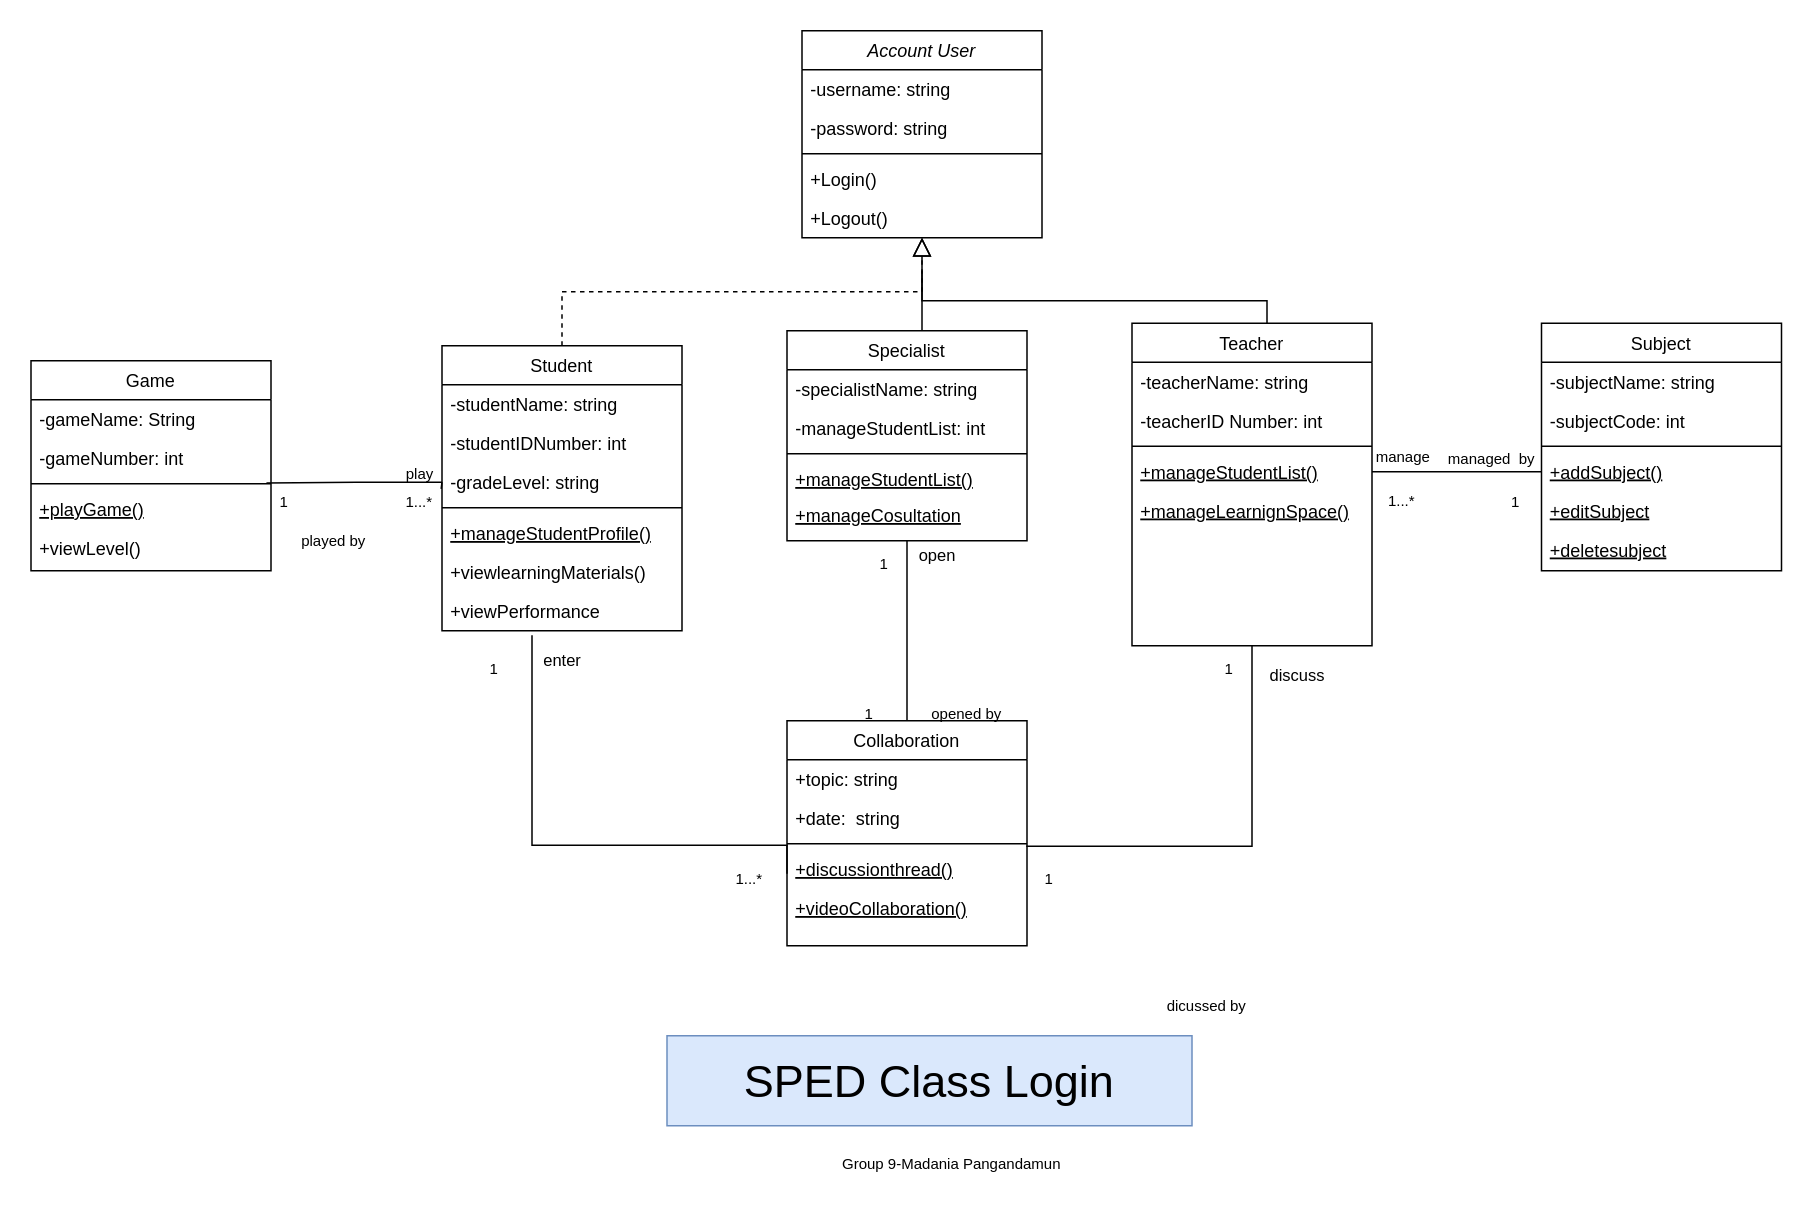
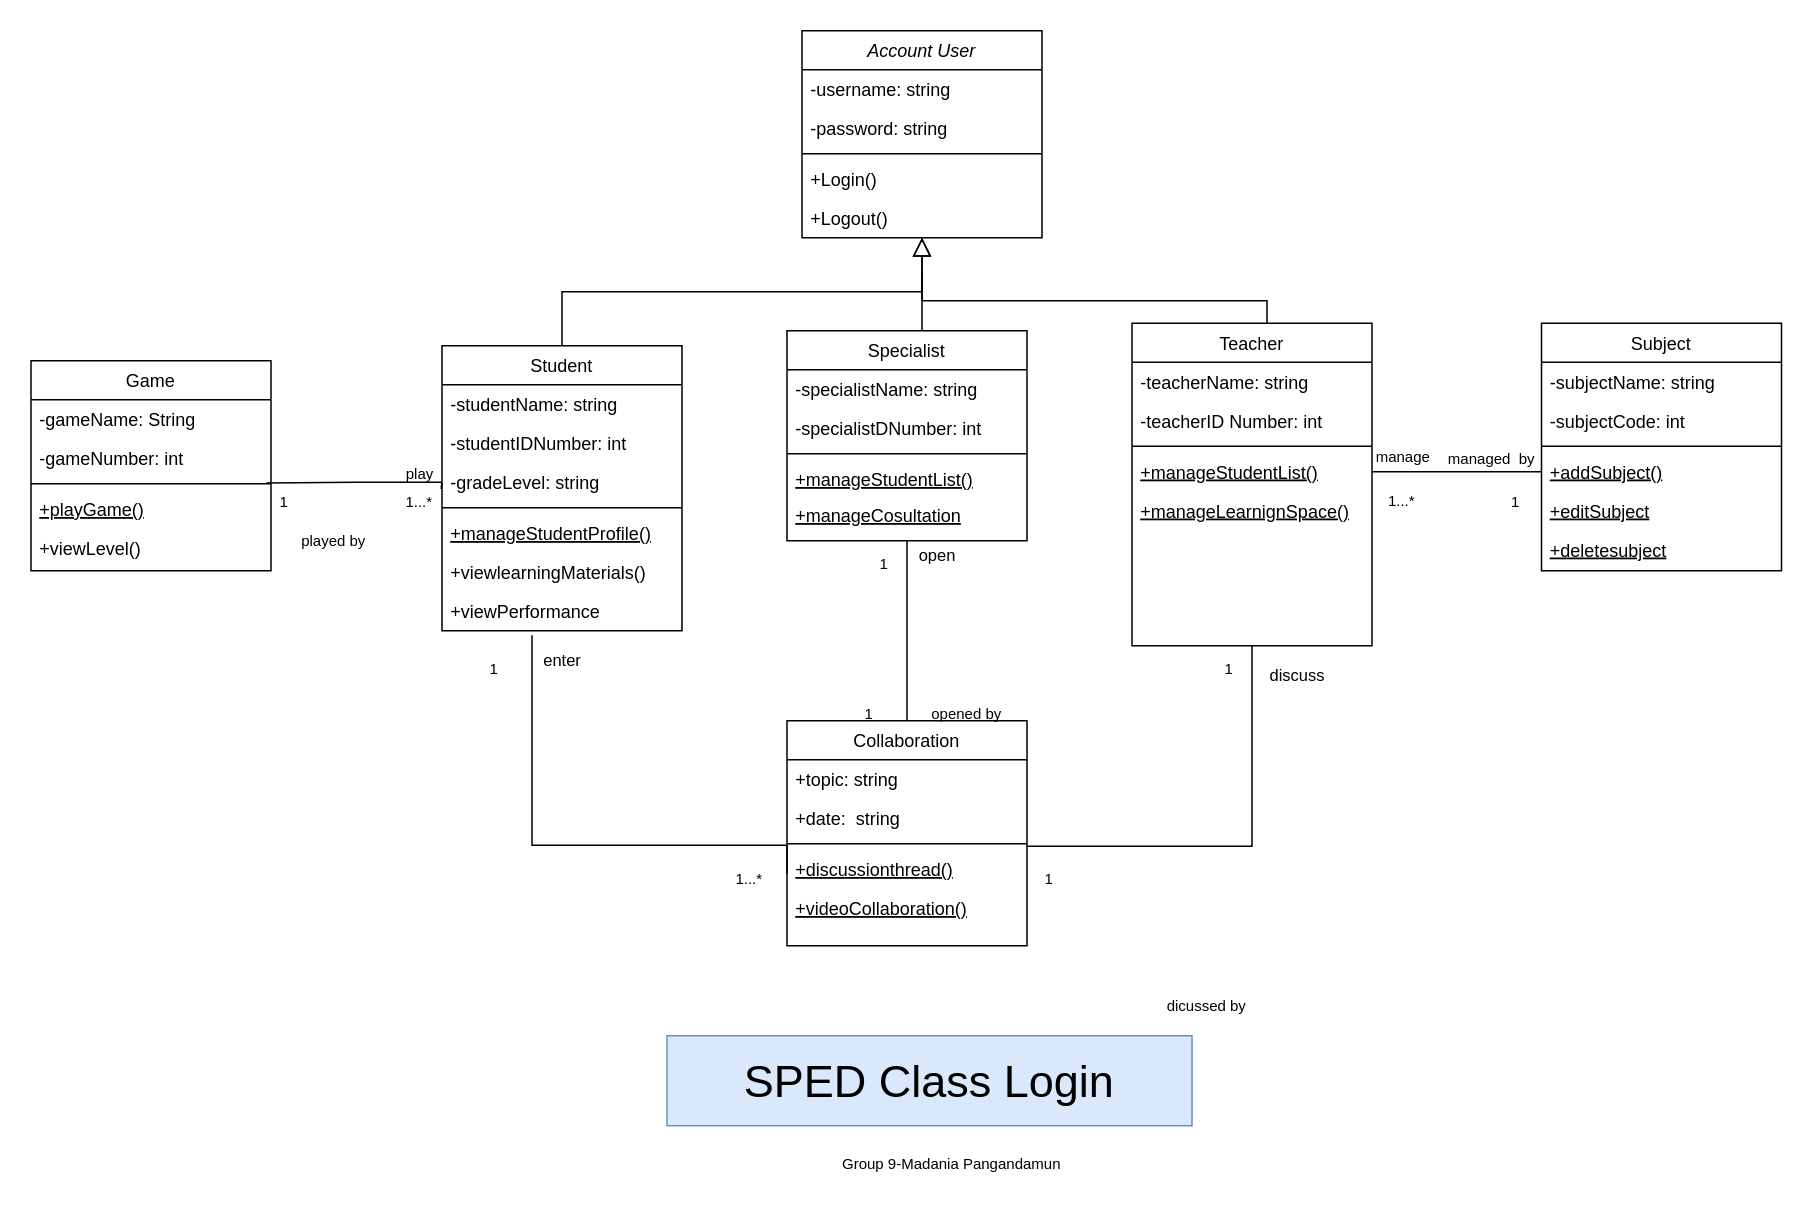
(715, 292) -> (715, 292)
(902, 429) -> (897, 429)
